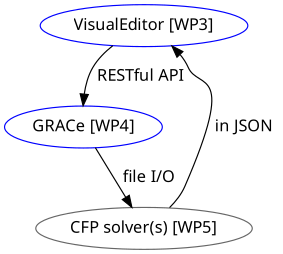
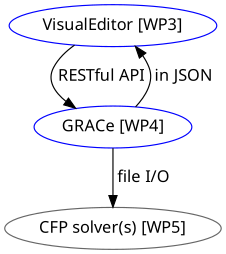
(206, 129) -> (150, 83)
